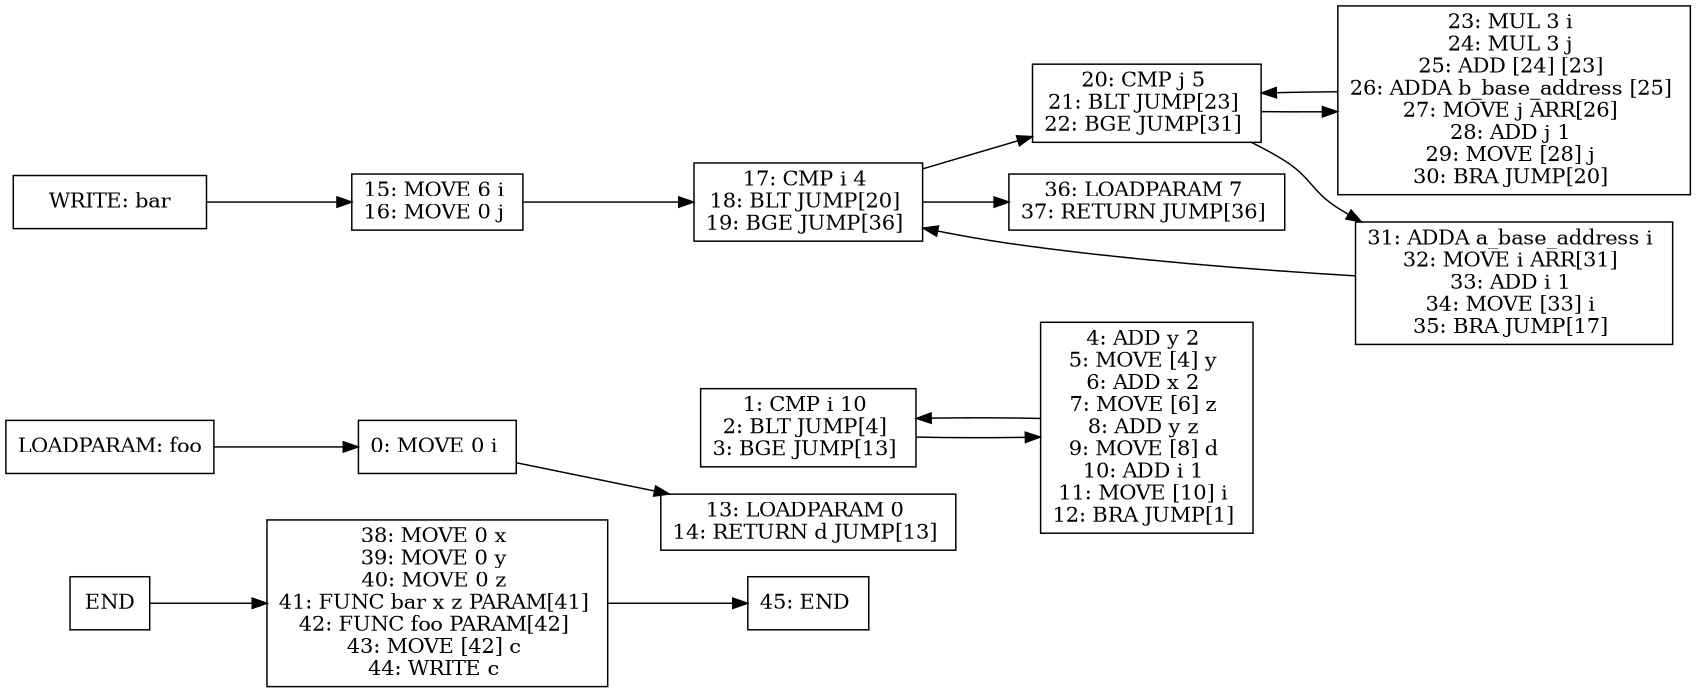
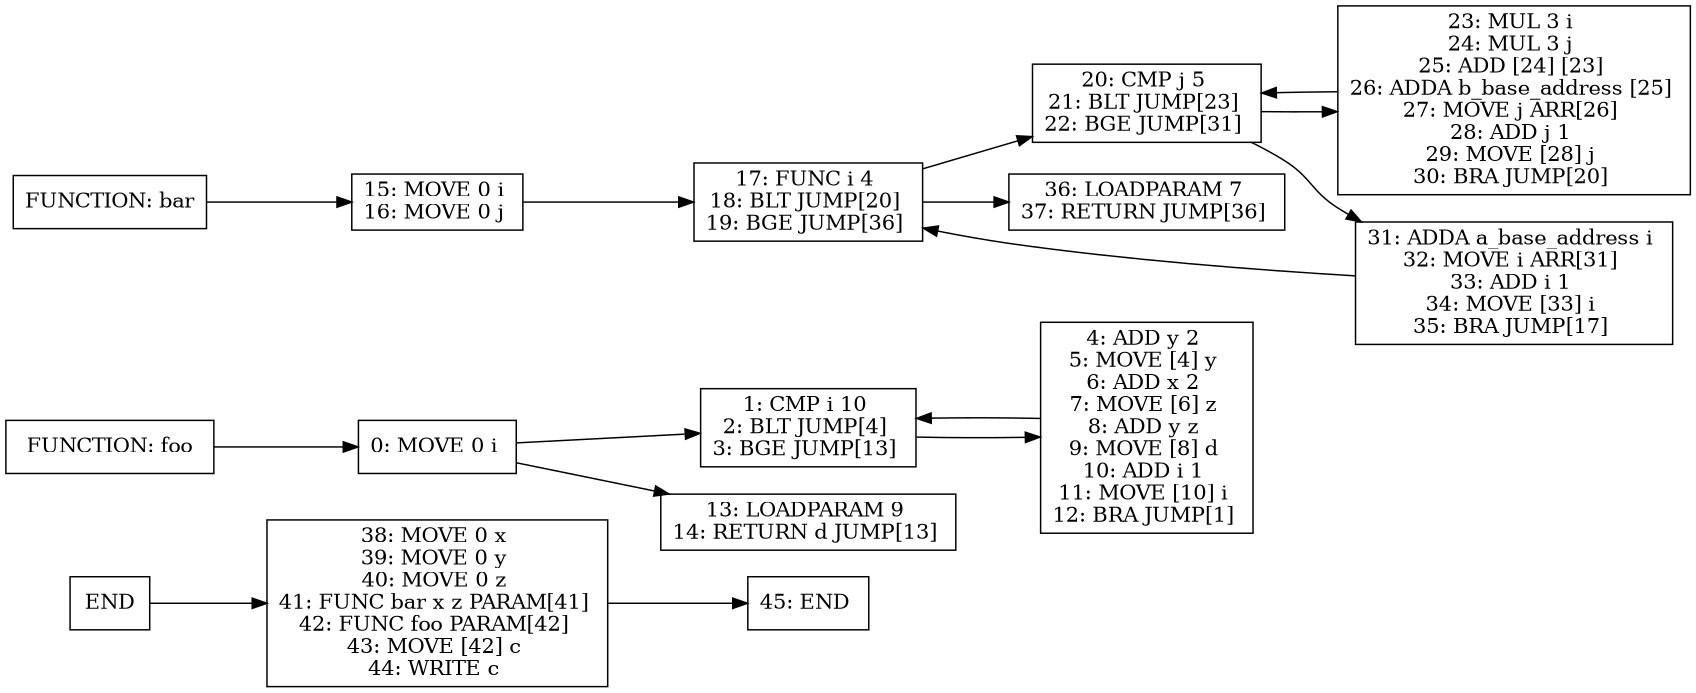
(110, 202) -> (110, 202)
(437, 202) -> (437, 202)
(808, 202) -> (808, 202)
none -> (601, 439)
(110, 447) -> (110, 447)
(808, 522) -> (808, 522)
